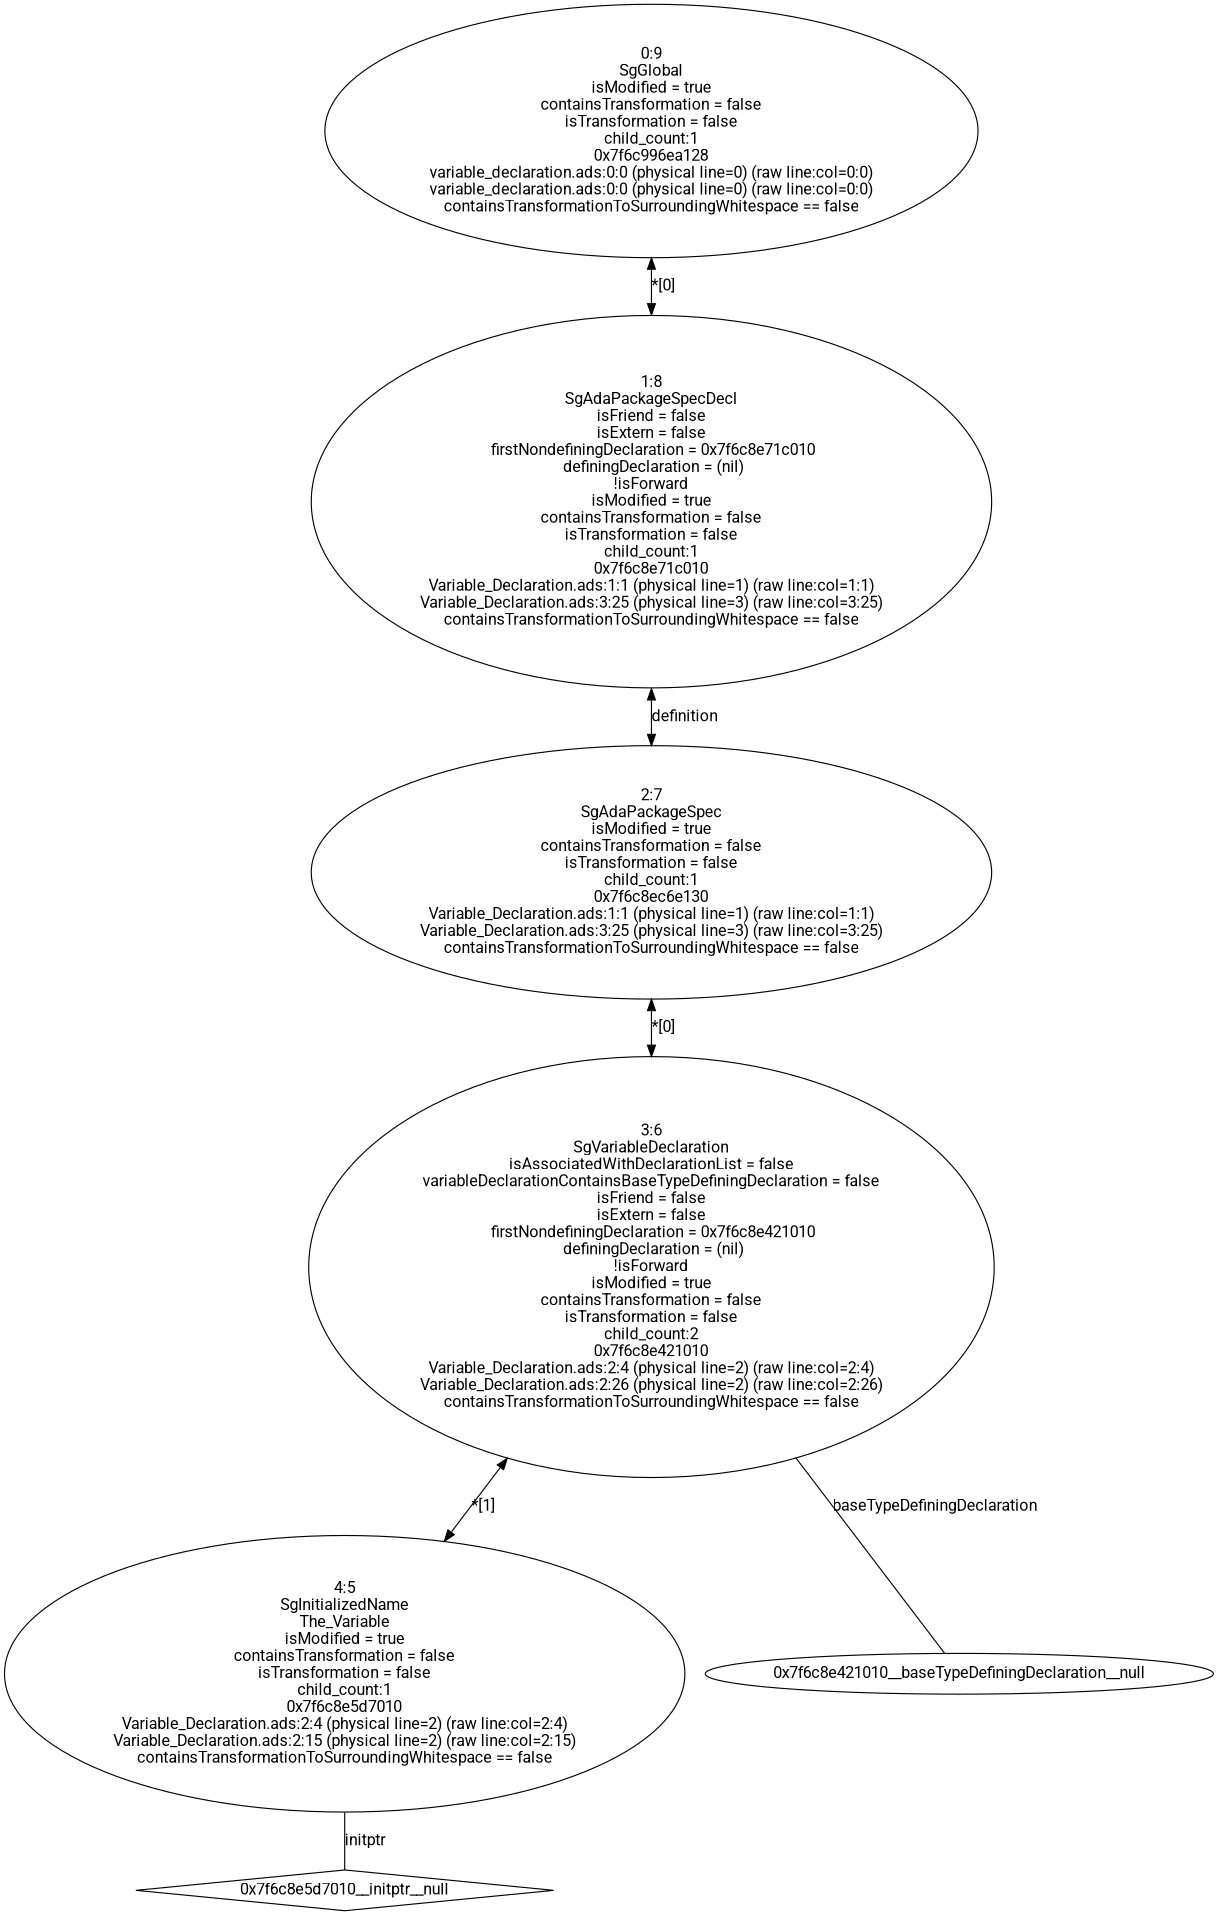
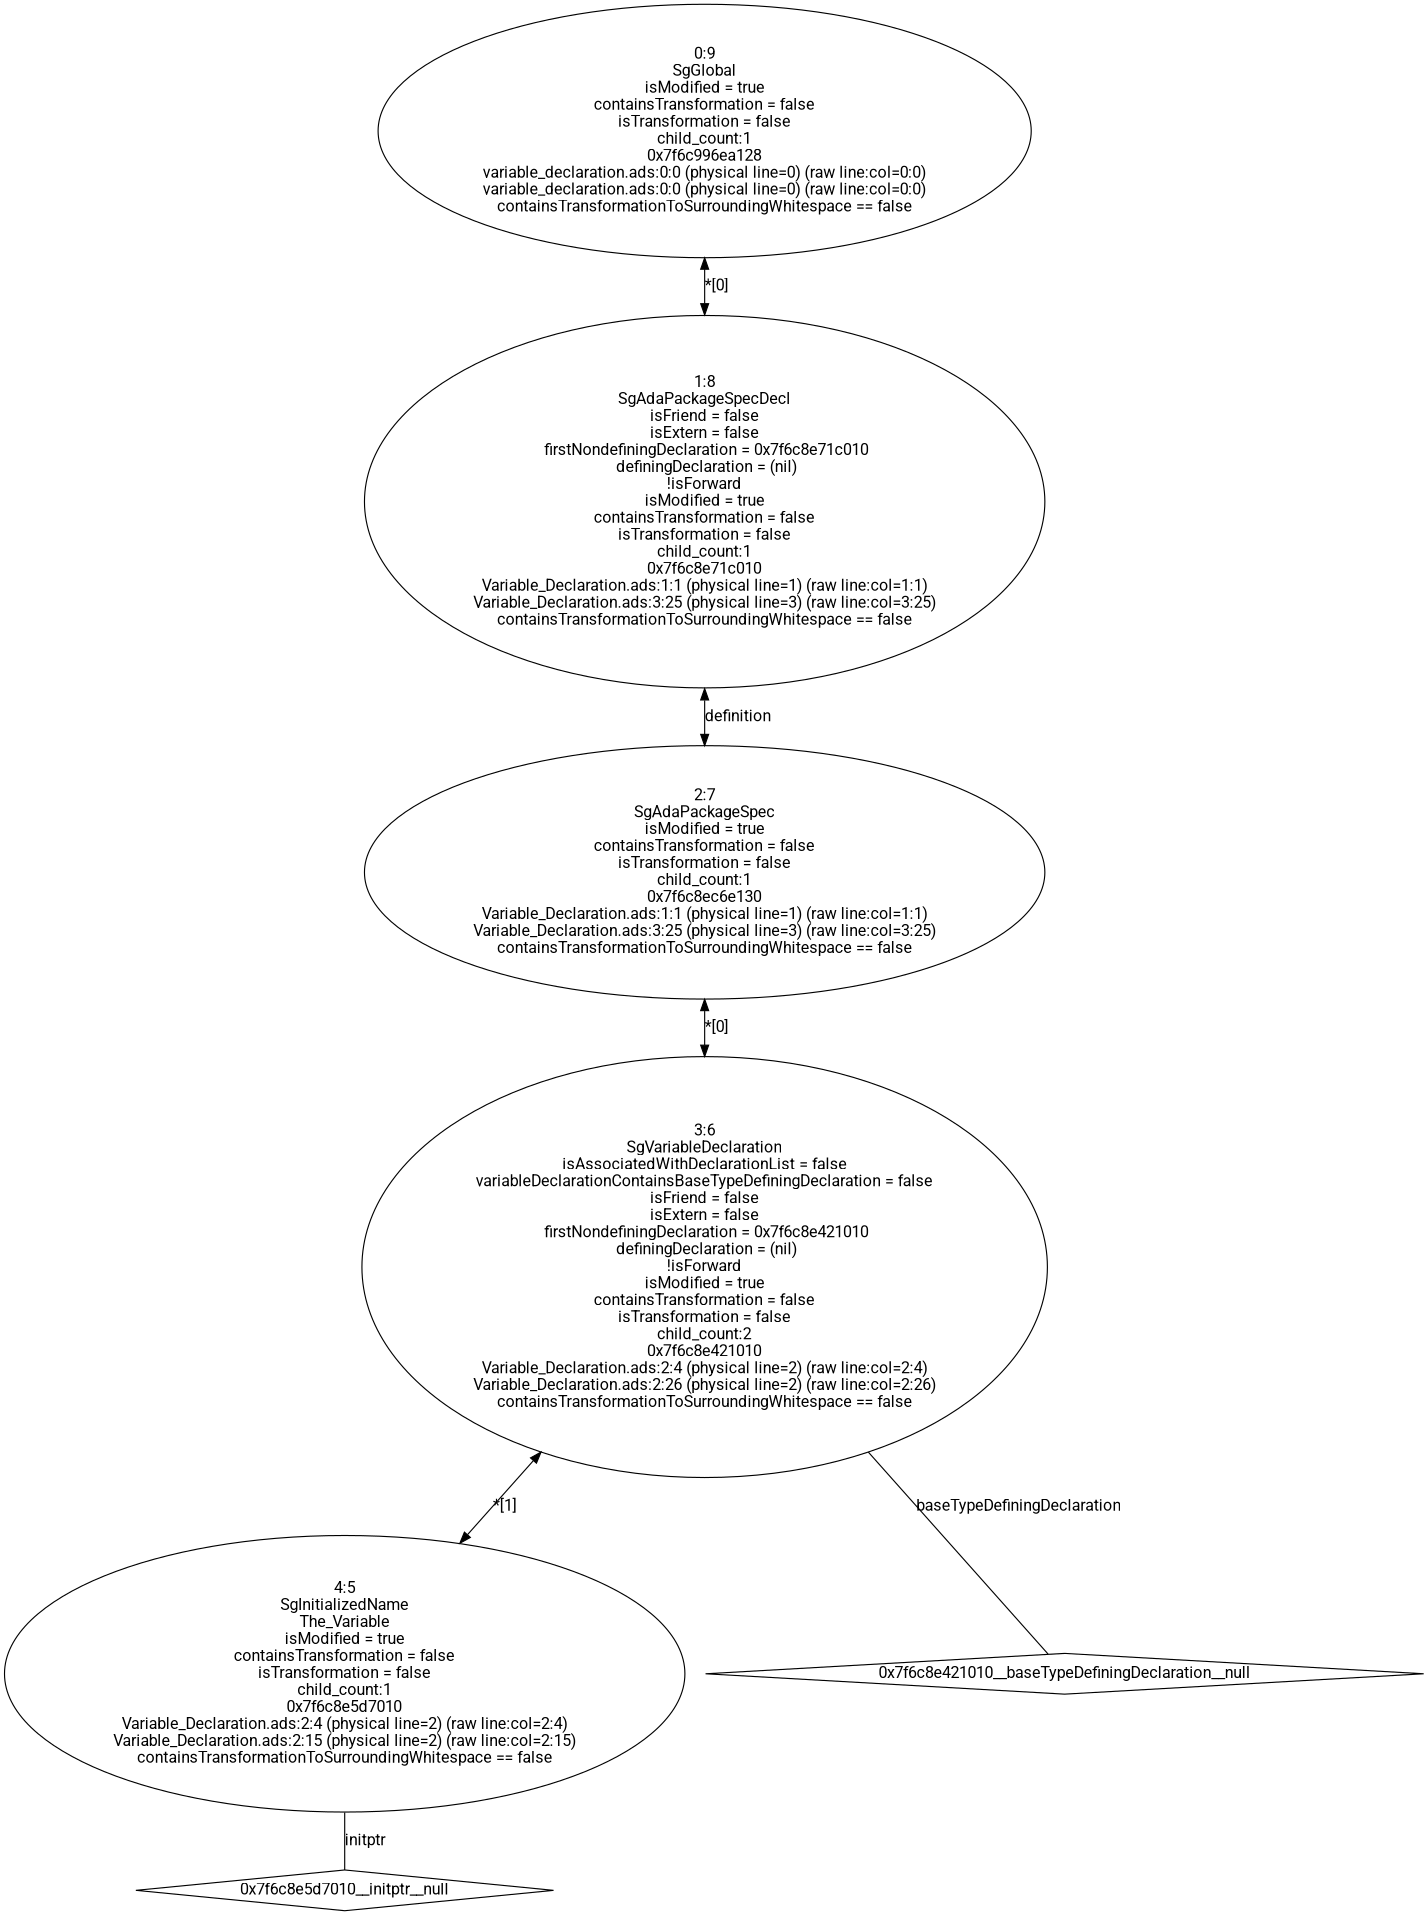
(959, 1674) -> (1065, 1674)
